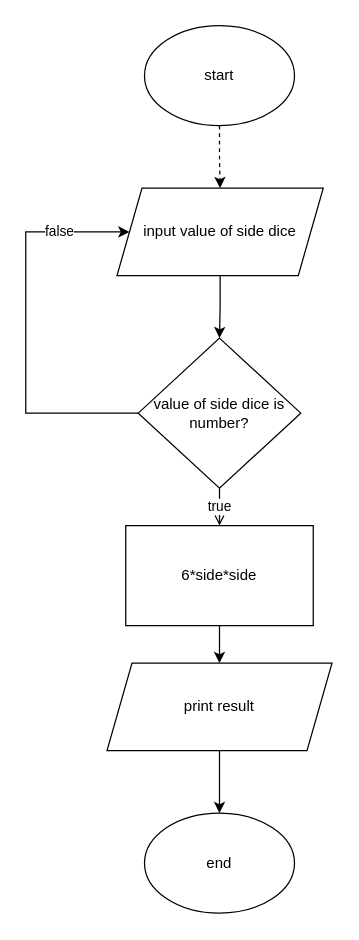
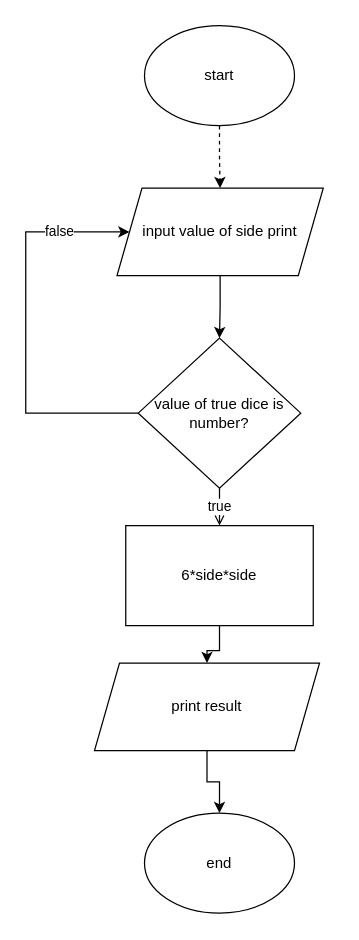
(220, 232) -> (220, 232)
(219, 413) -> (219, 413)
(219, 707) -> (207, 707)
